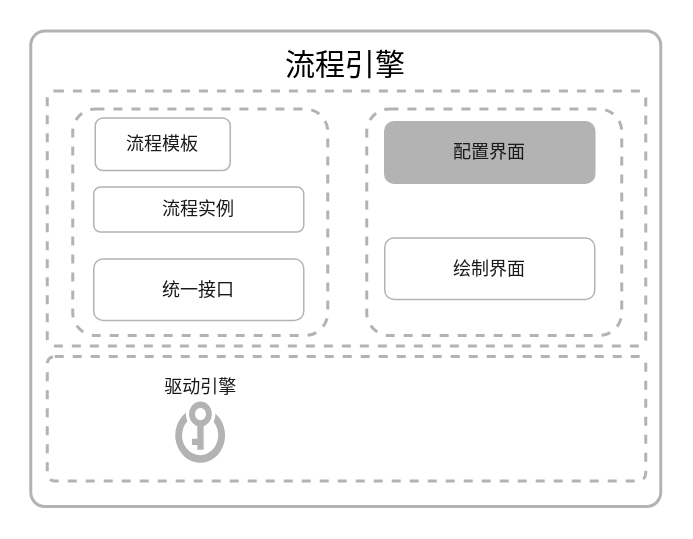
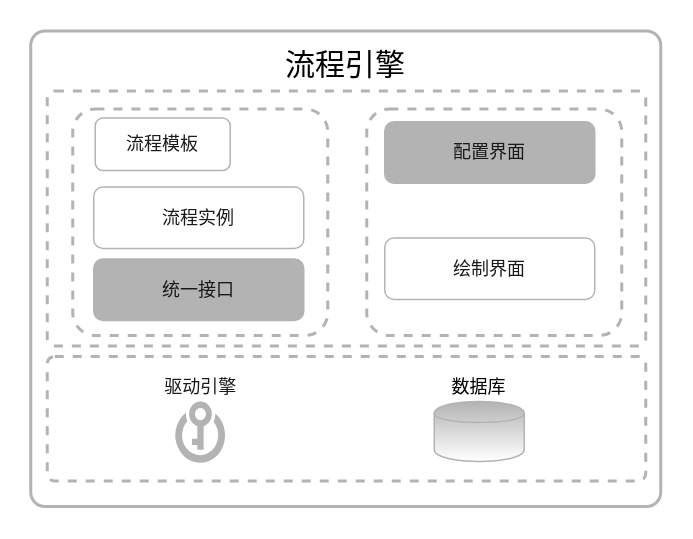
(199, 209) -> (199, 218)
(199, 290) -> (199, 290)
none -> (479, 431)
